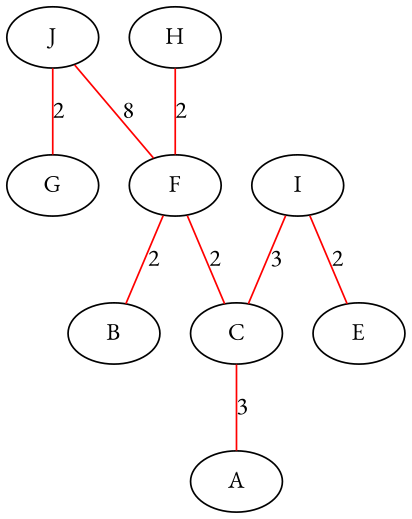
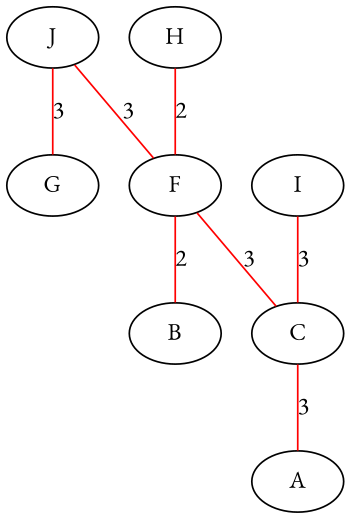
(59, 111) -> (59, 111)
(128, 111) -> (128, 111)
(215, 259) -> (249, 259)
(359, 333) -> none
